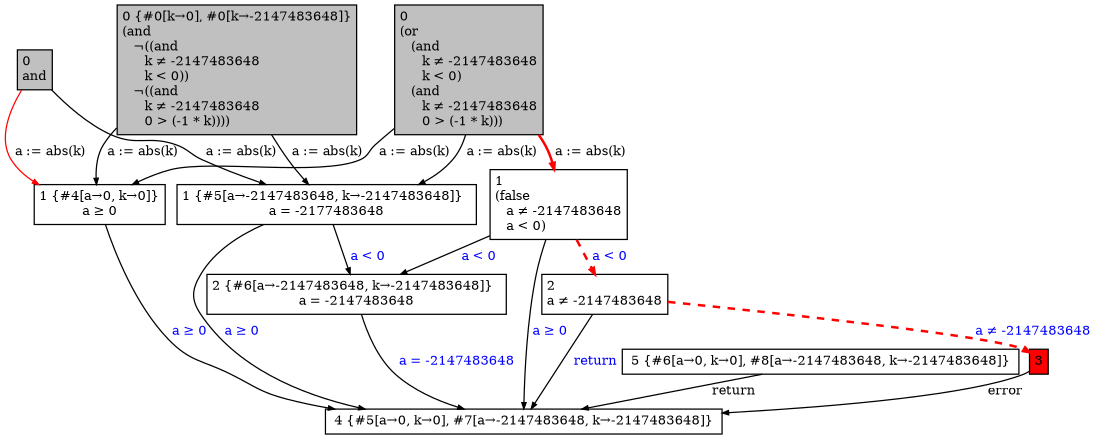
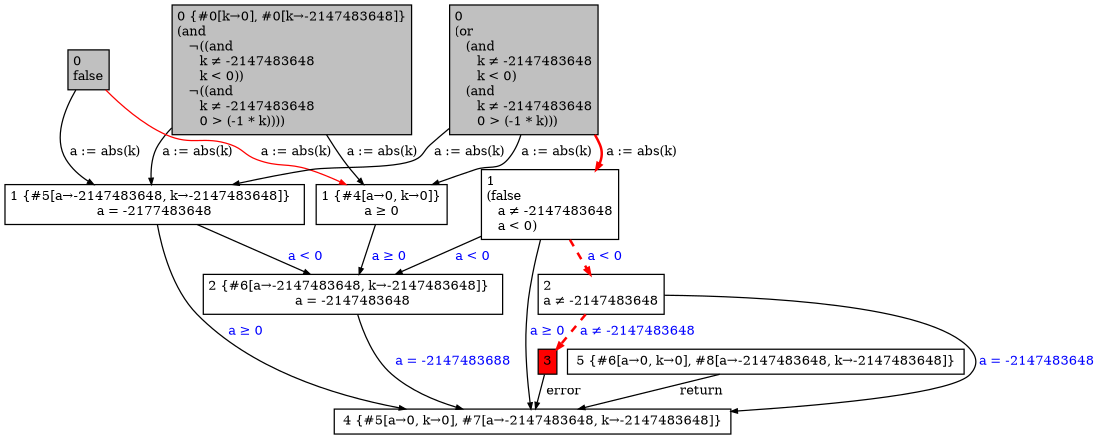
(35, 70) -> (89, 70)
(185, 354) -> (368, 246)
(455, 362) -> (451, 362)
(594, 362) -> (1035, 362)
